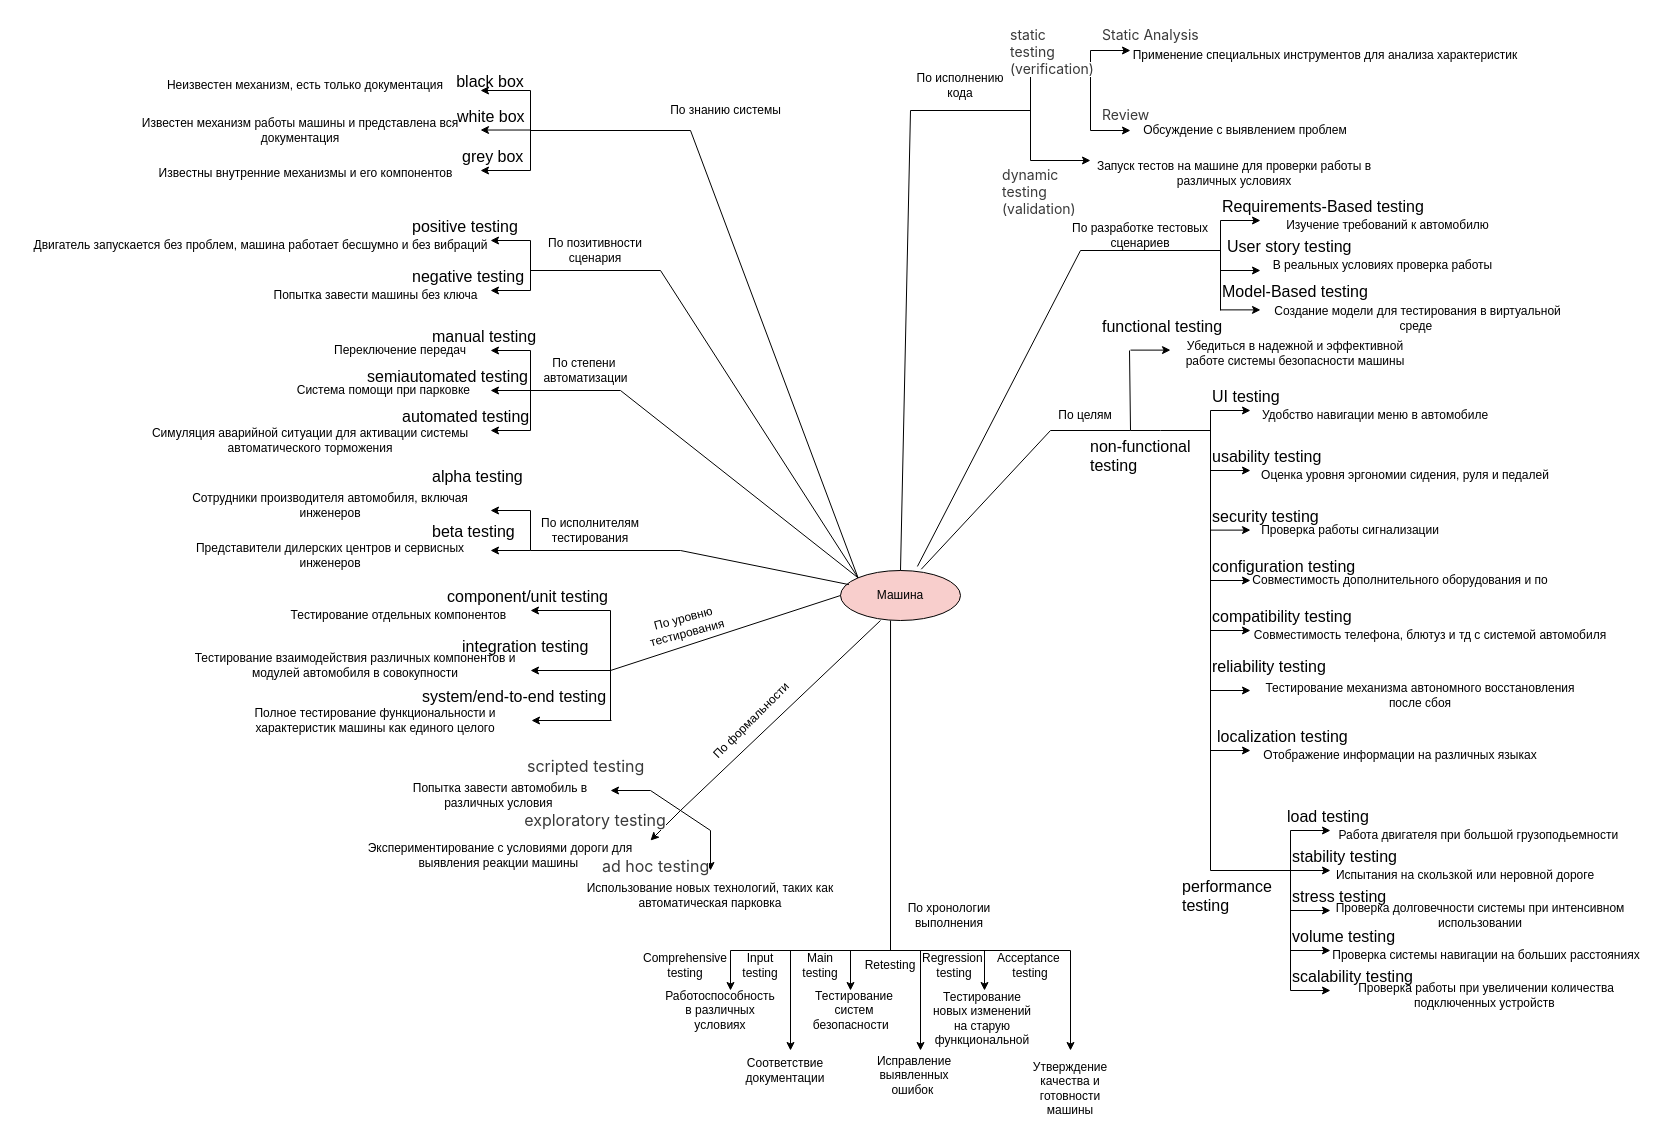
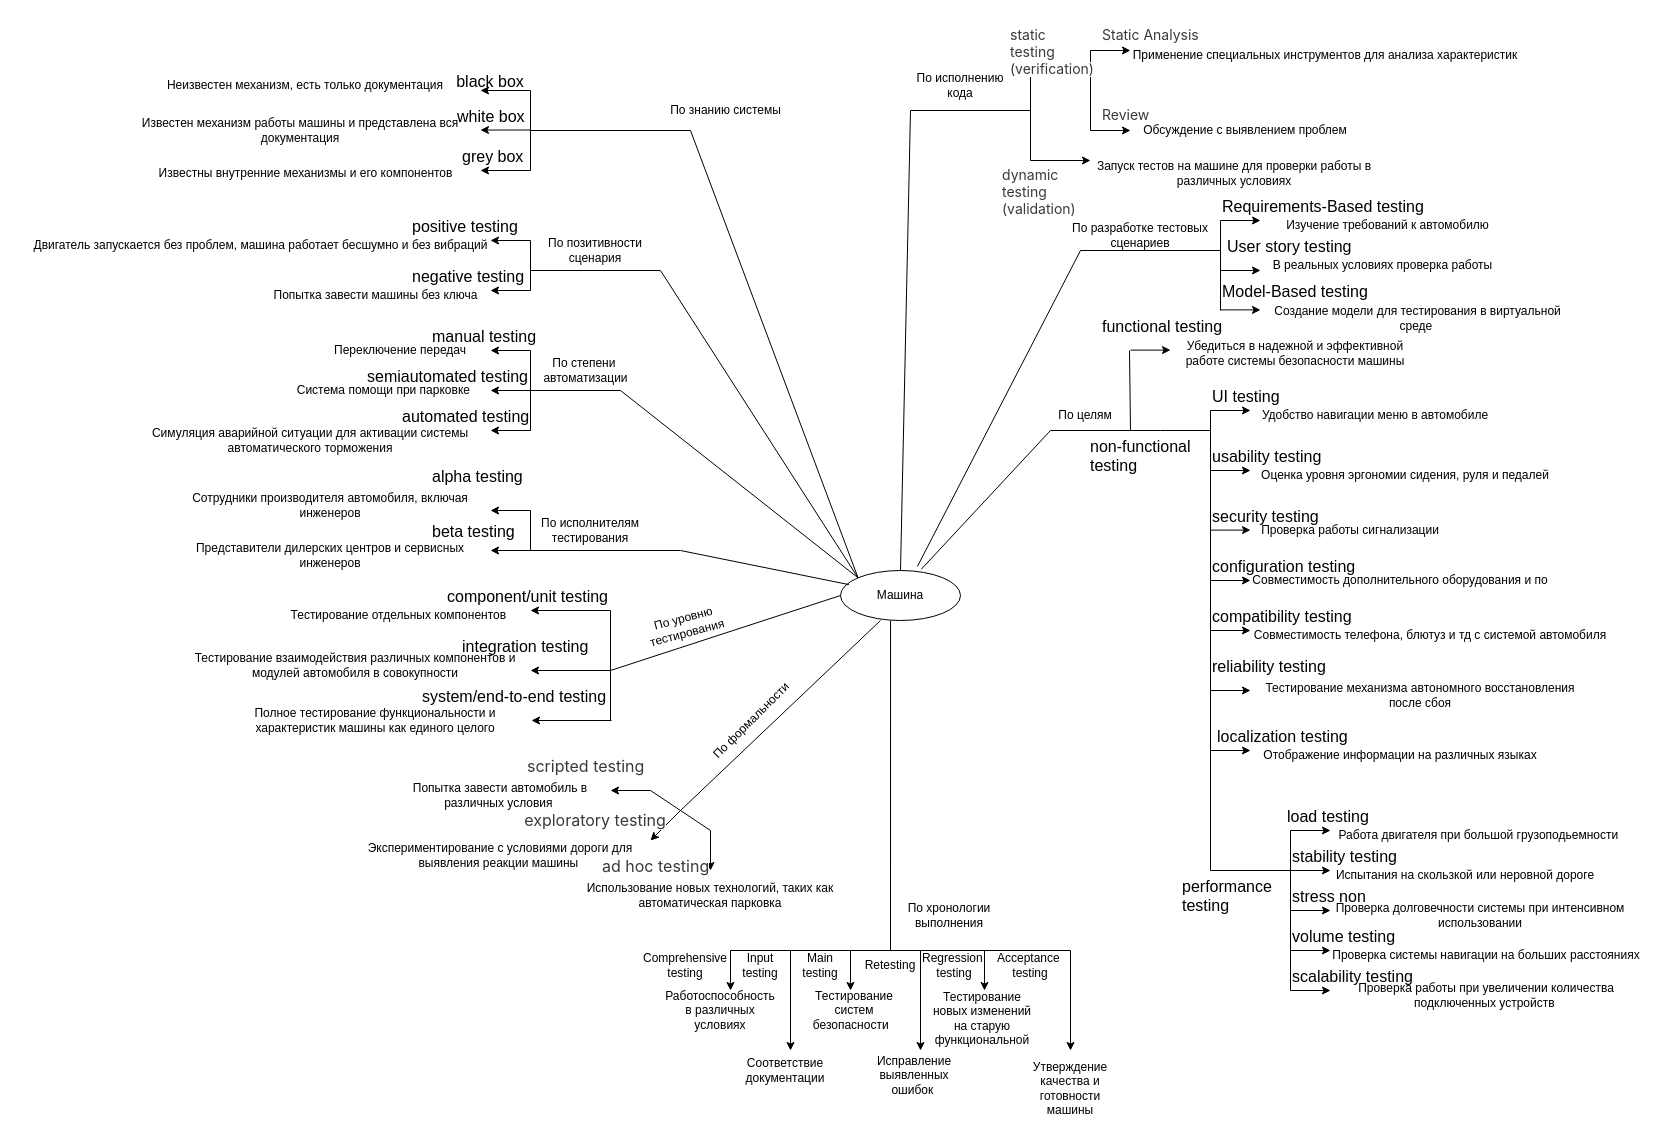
(901, 596) -> (901, 596)
(1336, 895) -> (1325, 895)
